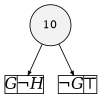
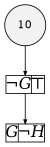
(36, 58) -> (25, 107)
